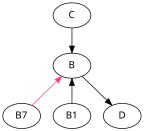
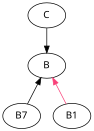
(44, 93) -> (33, 94)
(72, 94) -> (61, 94)
(122, 116) -> none
